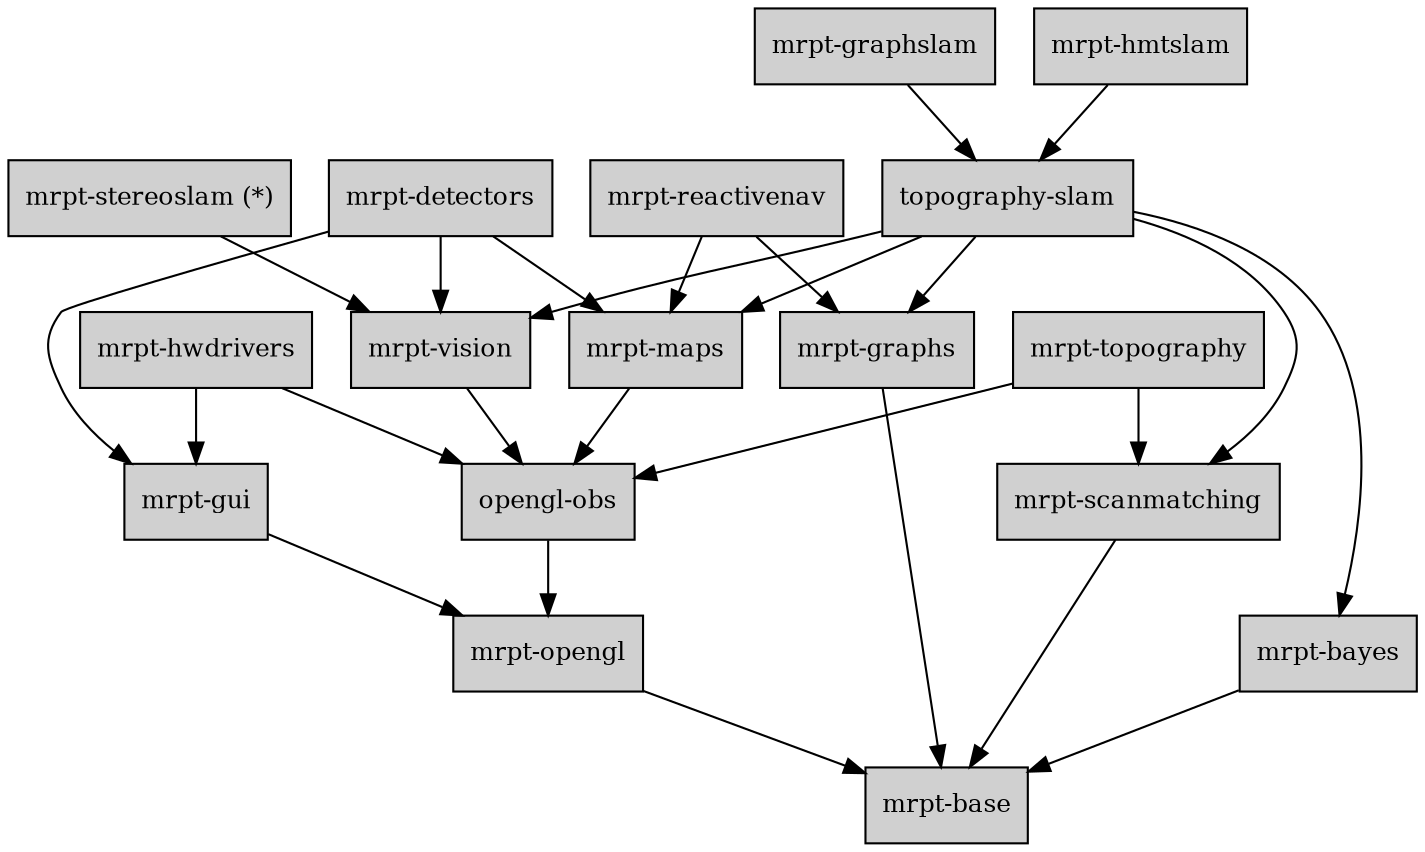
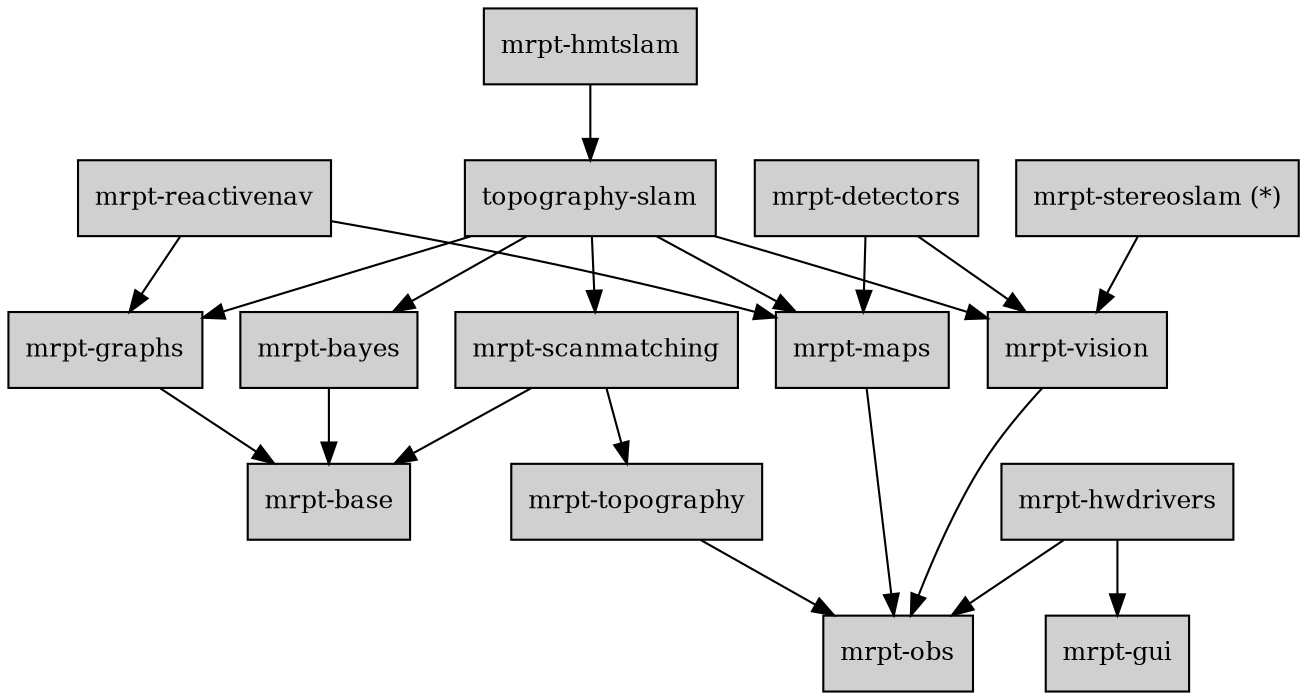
(875, 46) -> none
(115, 293) -> none
(1138, 416) -> (614, 416)
(548, 502) -> (898, 654)
(548, 654) -> none
